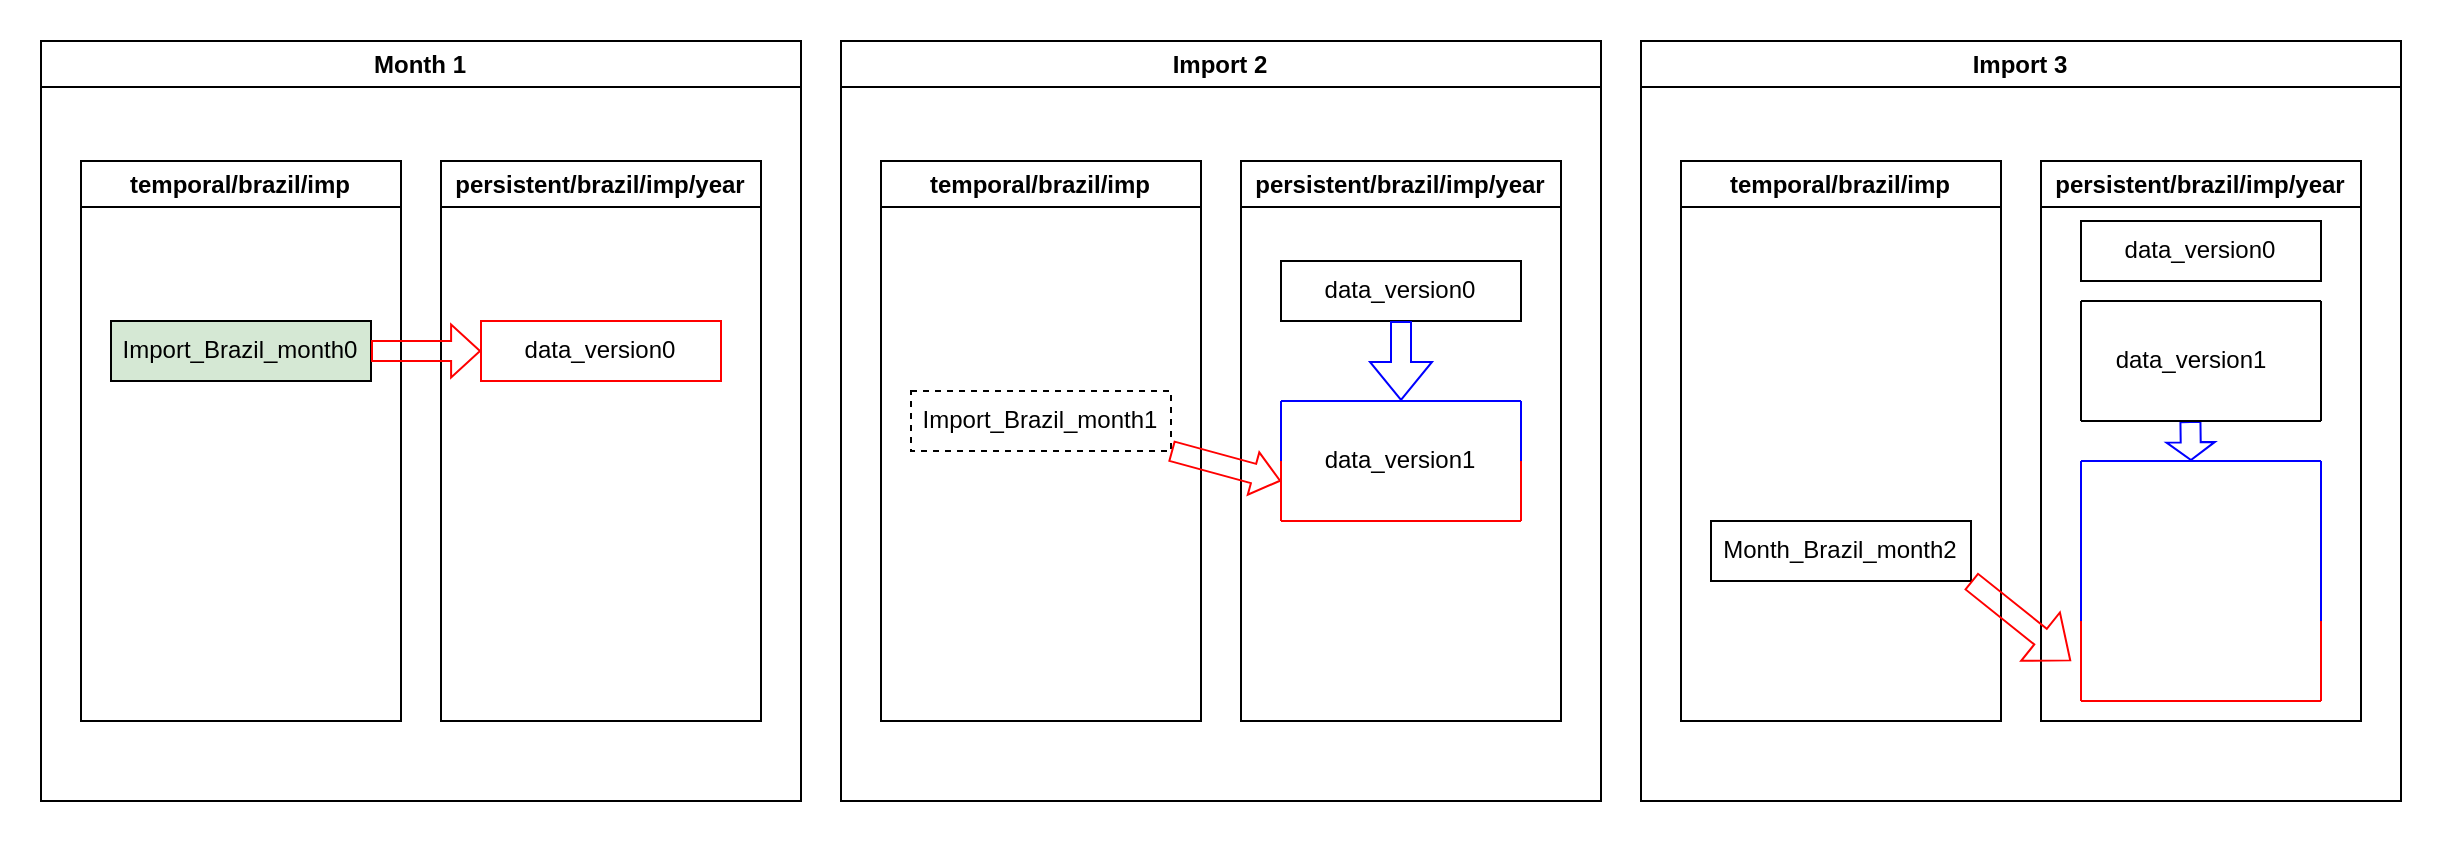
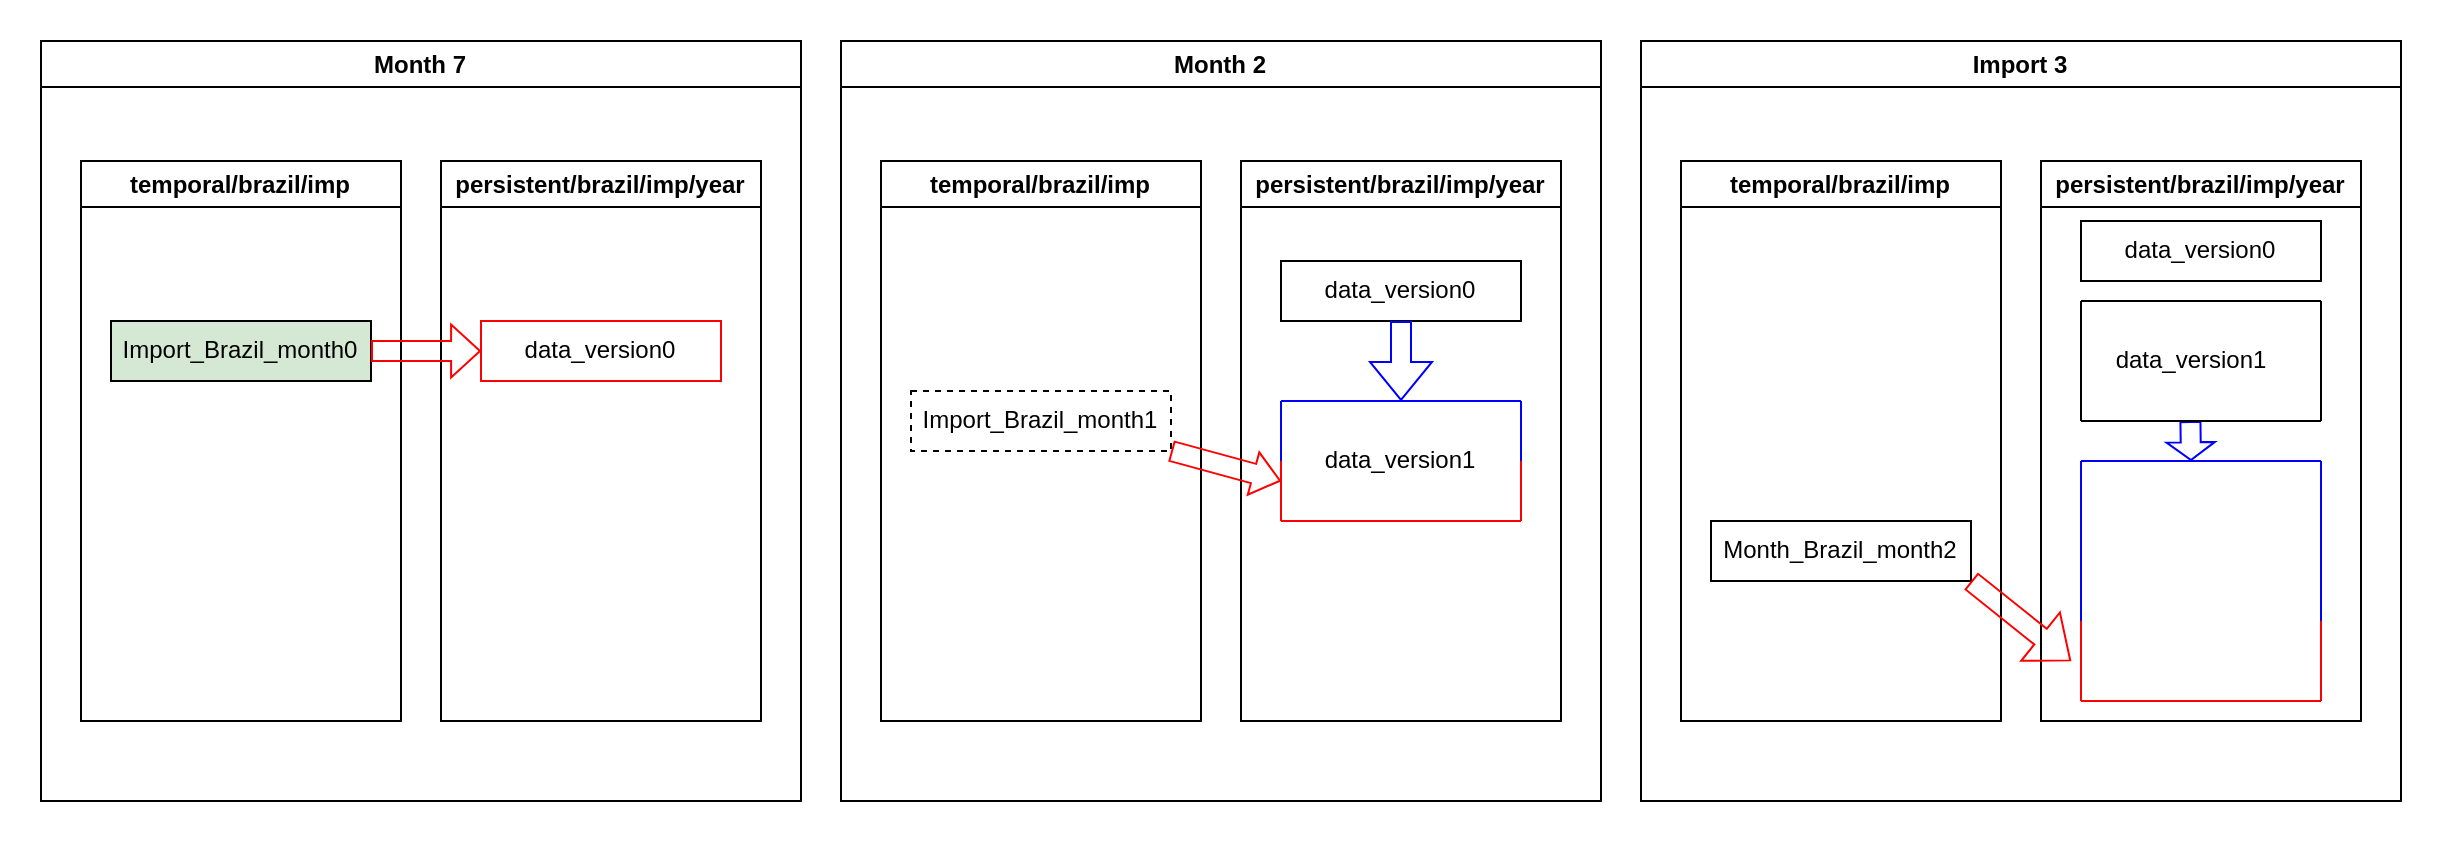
(420, 65) -> (420, 65)
(1220, 65) -> (1220, 65)
